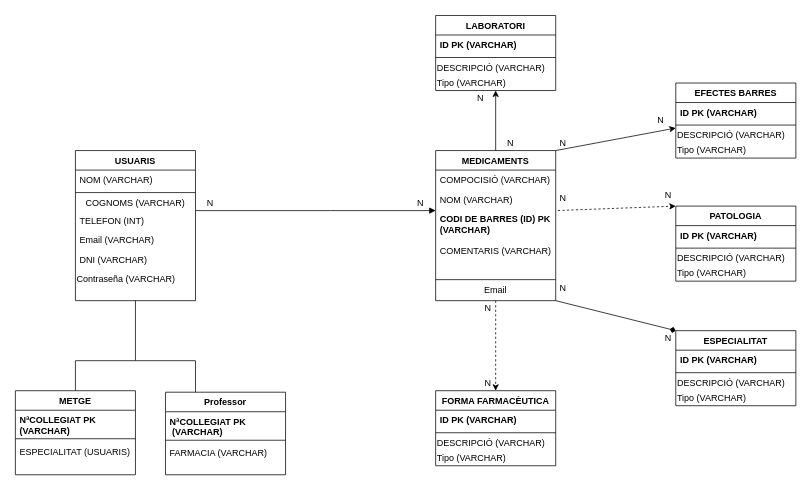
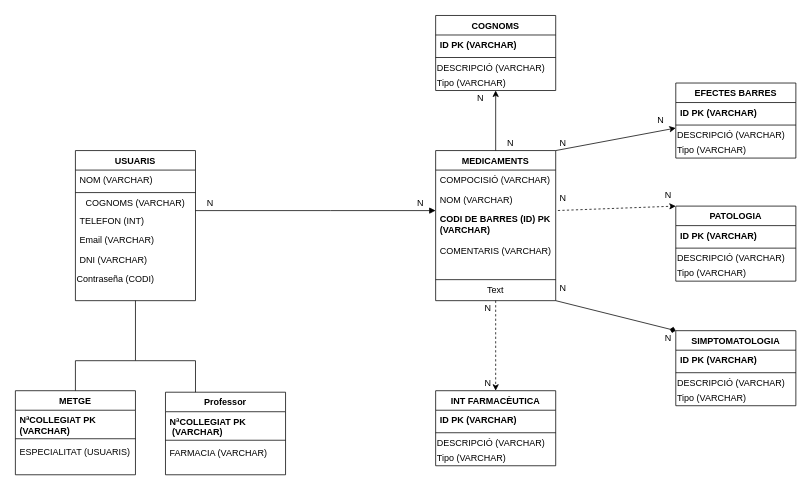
(495, 26) -> (495, 26)
(127, 279) -> (120, 279)
(495, 290) -> (495, 290)
(735, 341) -> (735, 341)
(495, 401) -> (495, 401)
